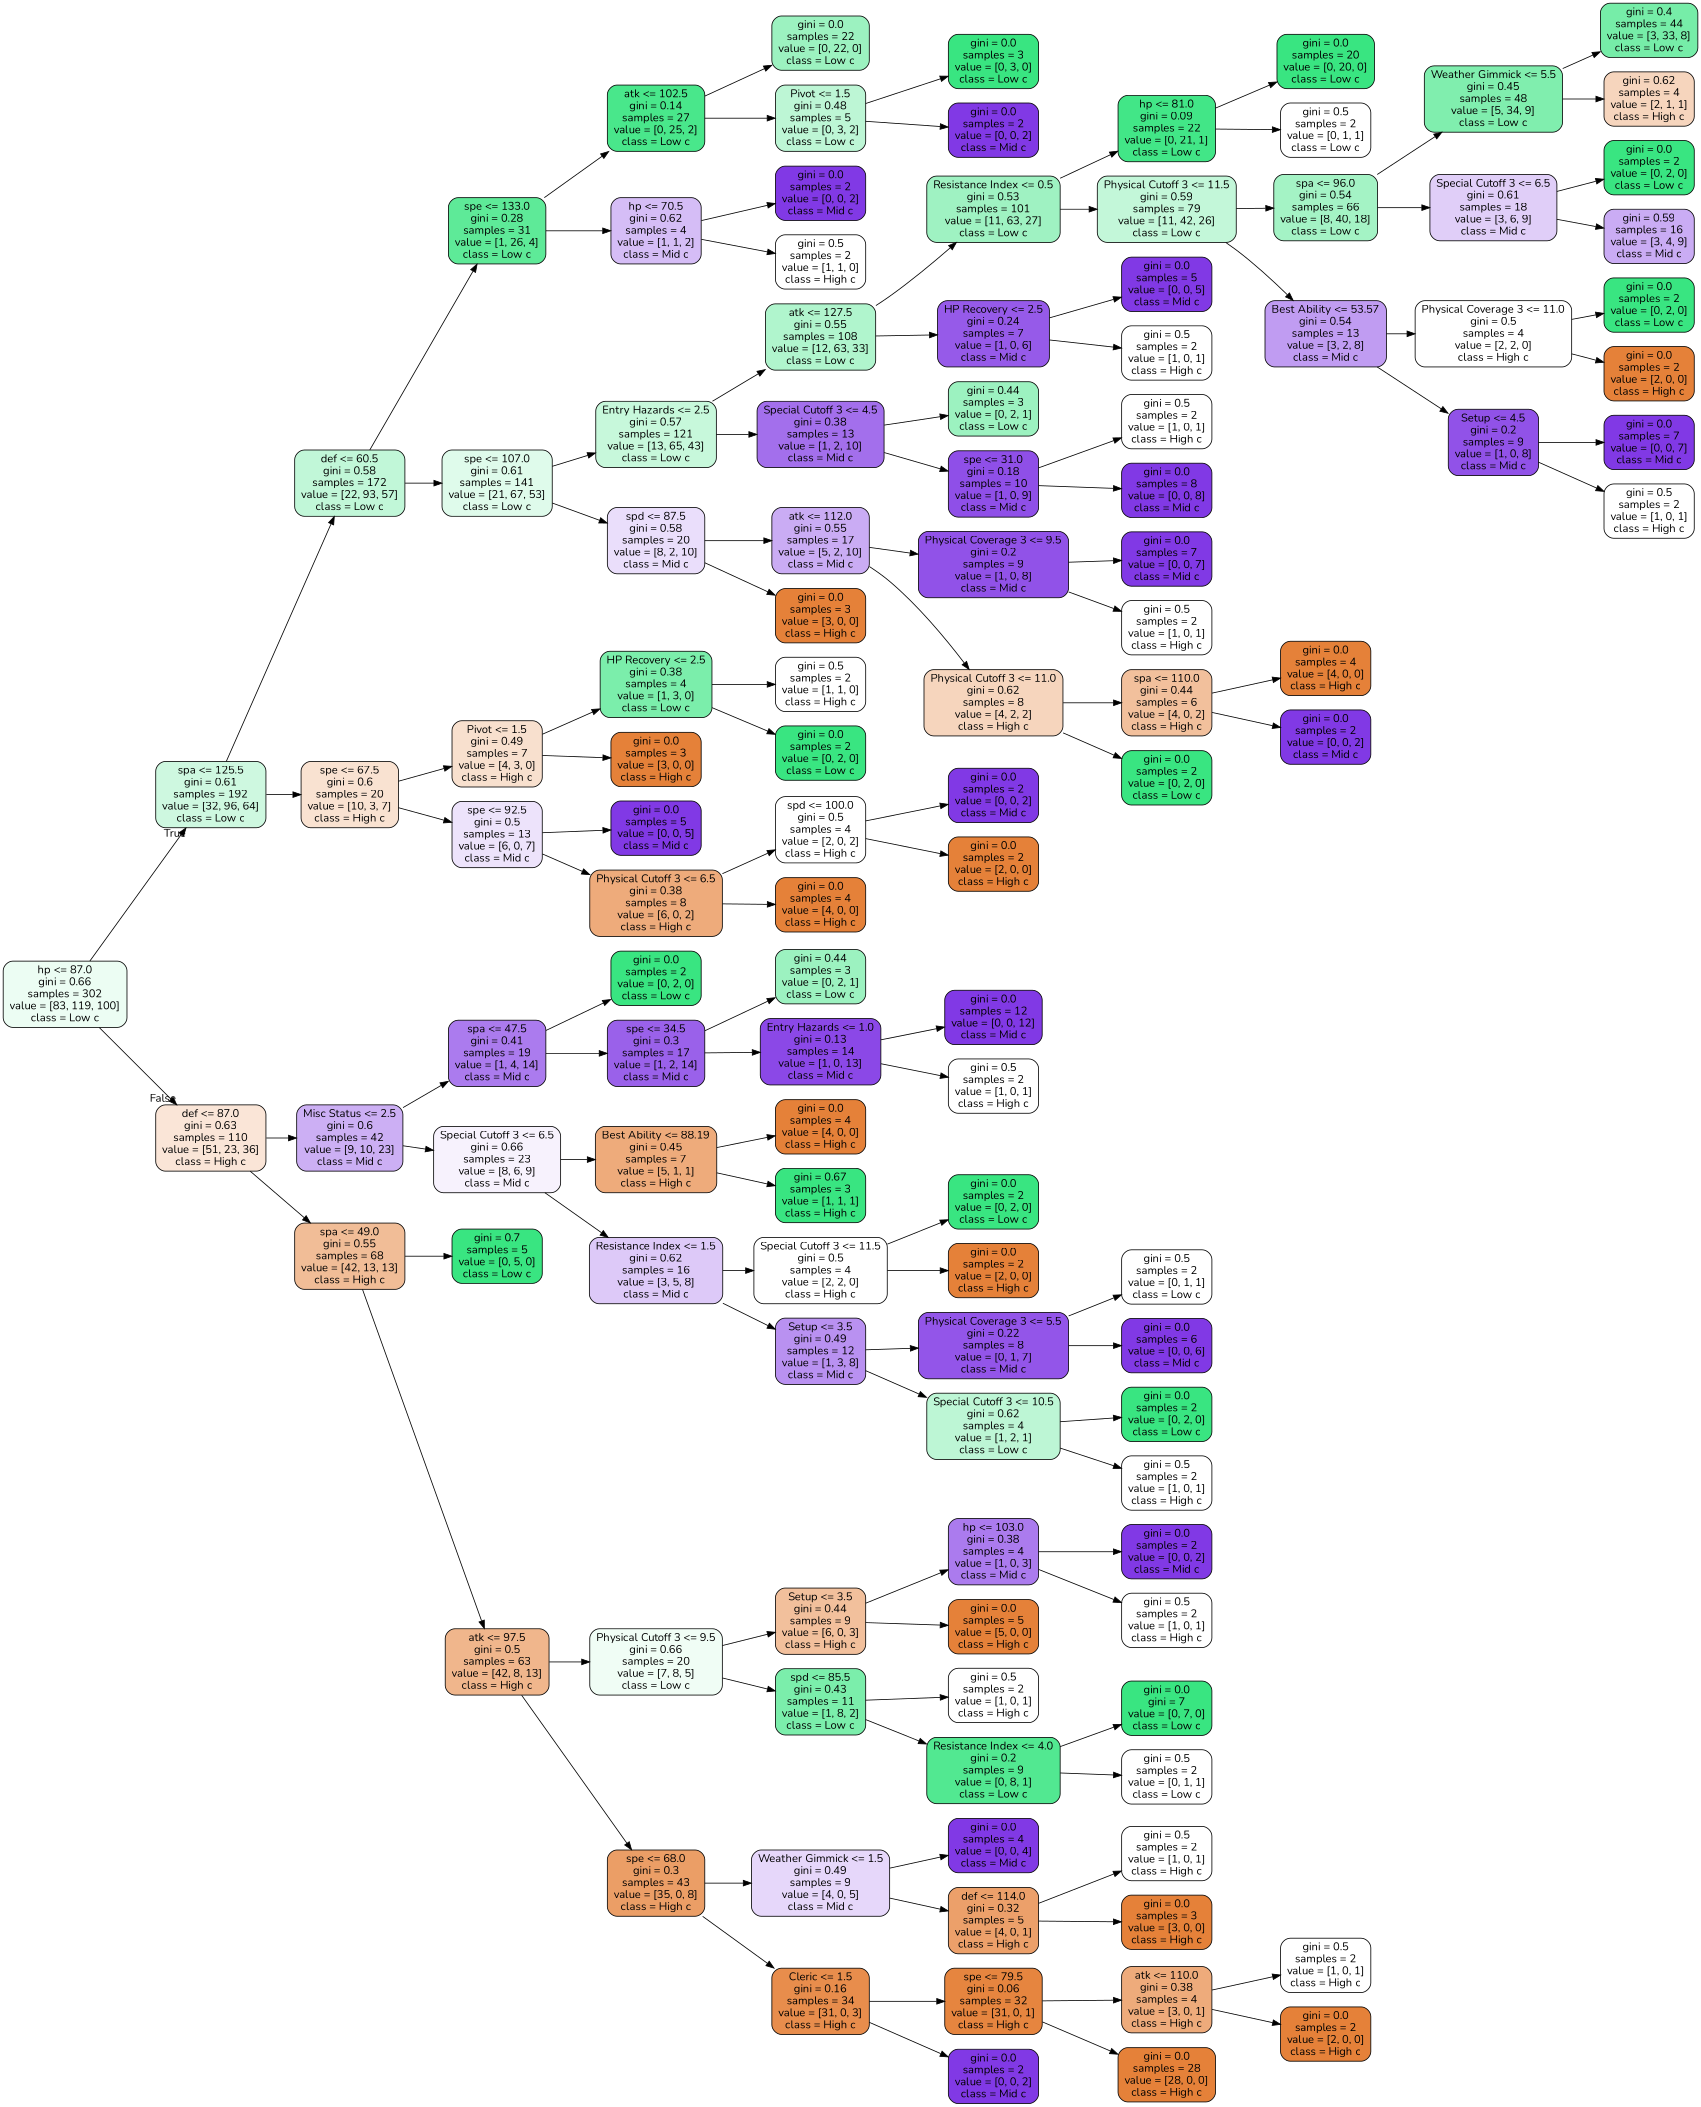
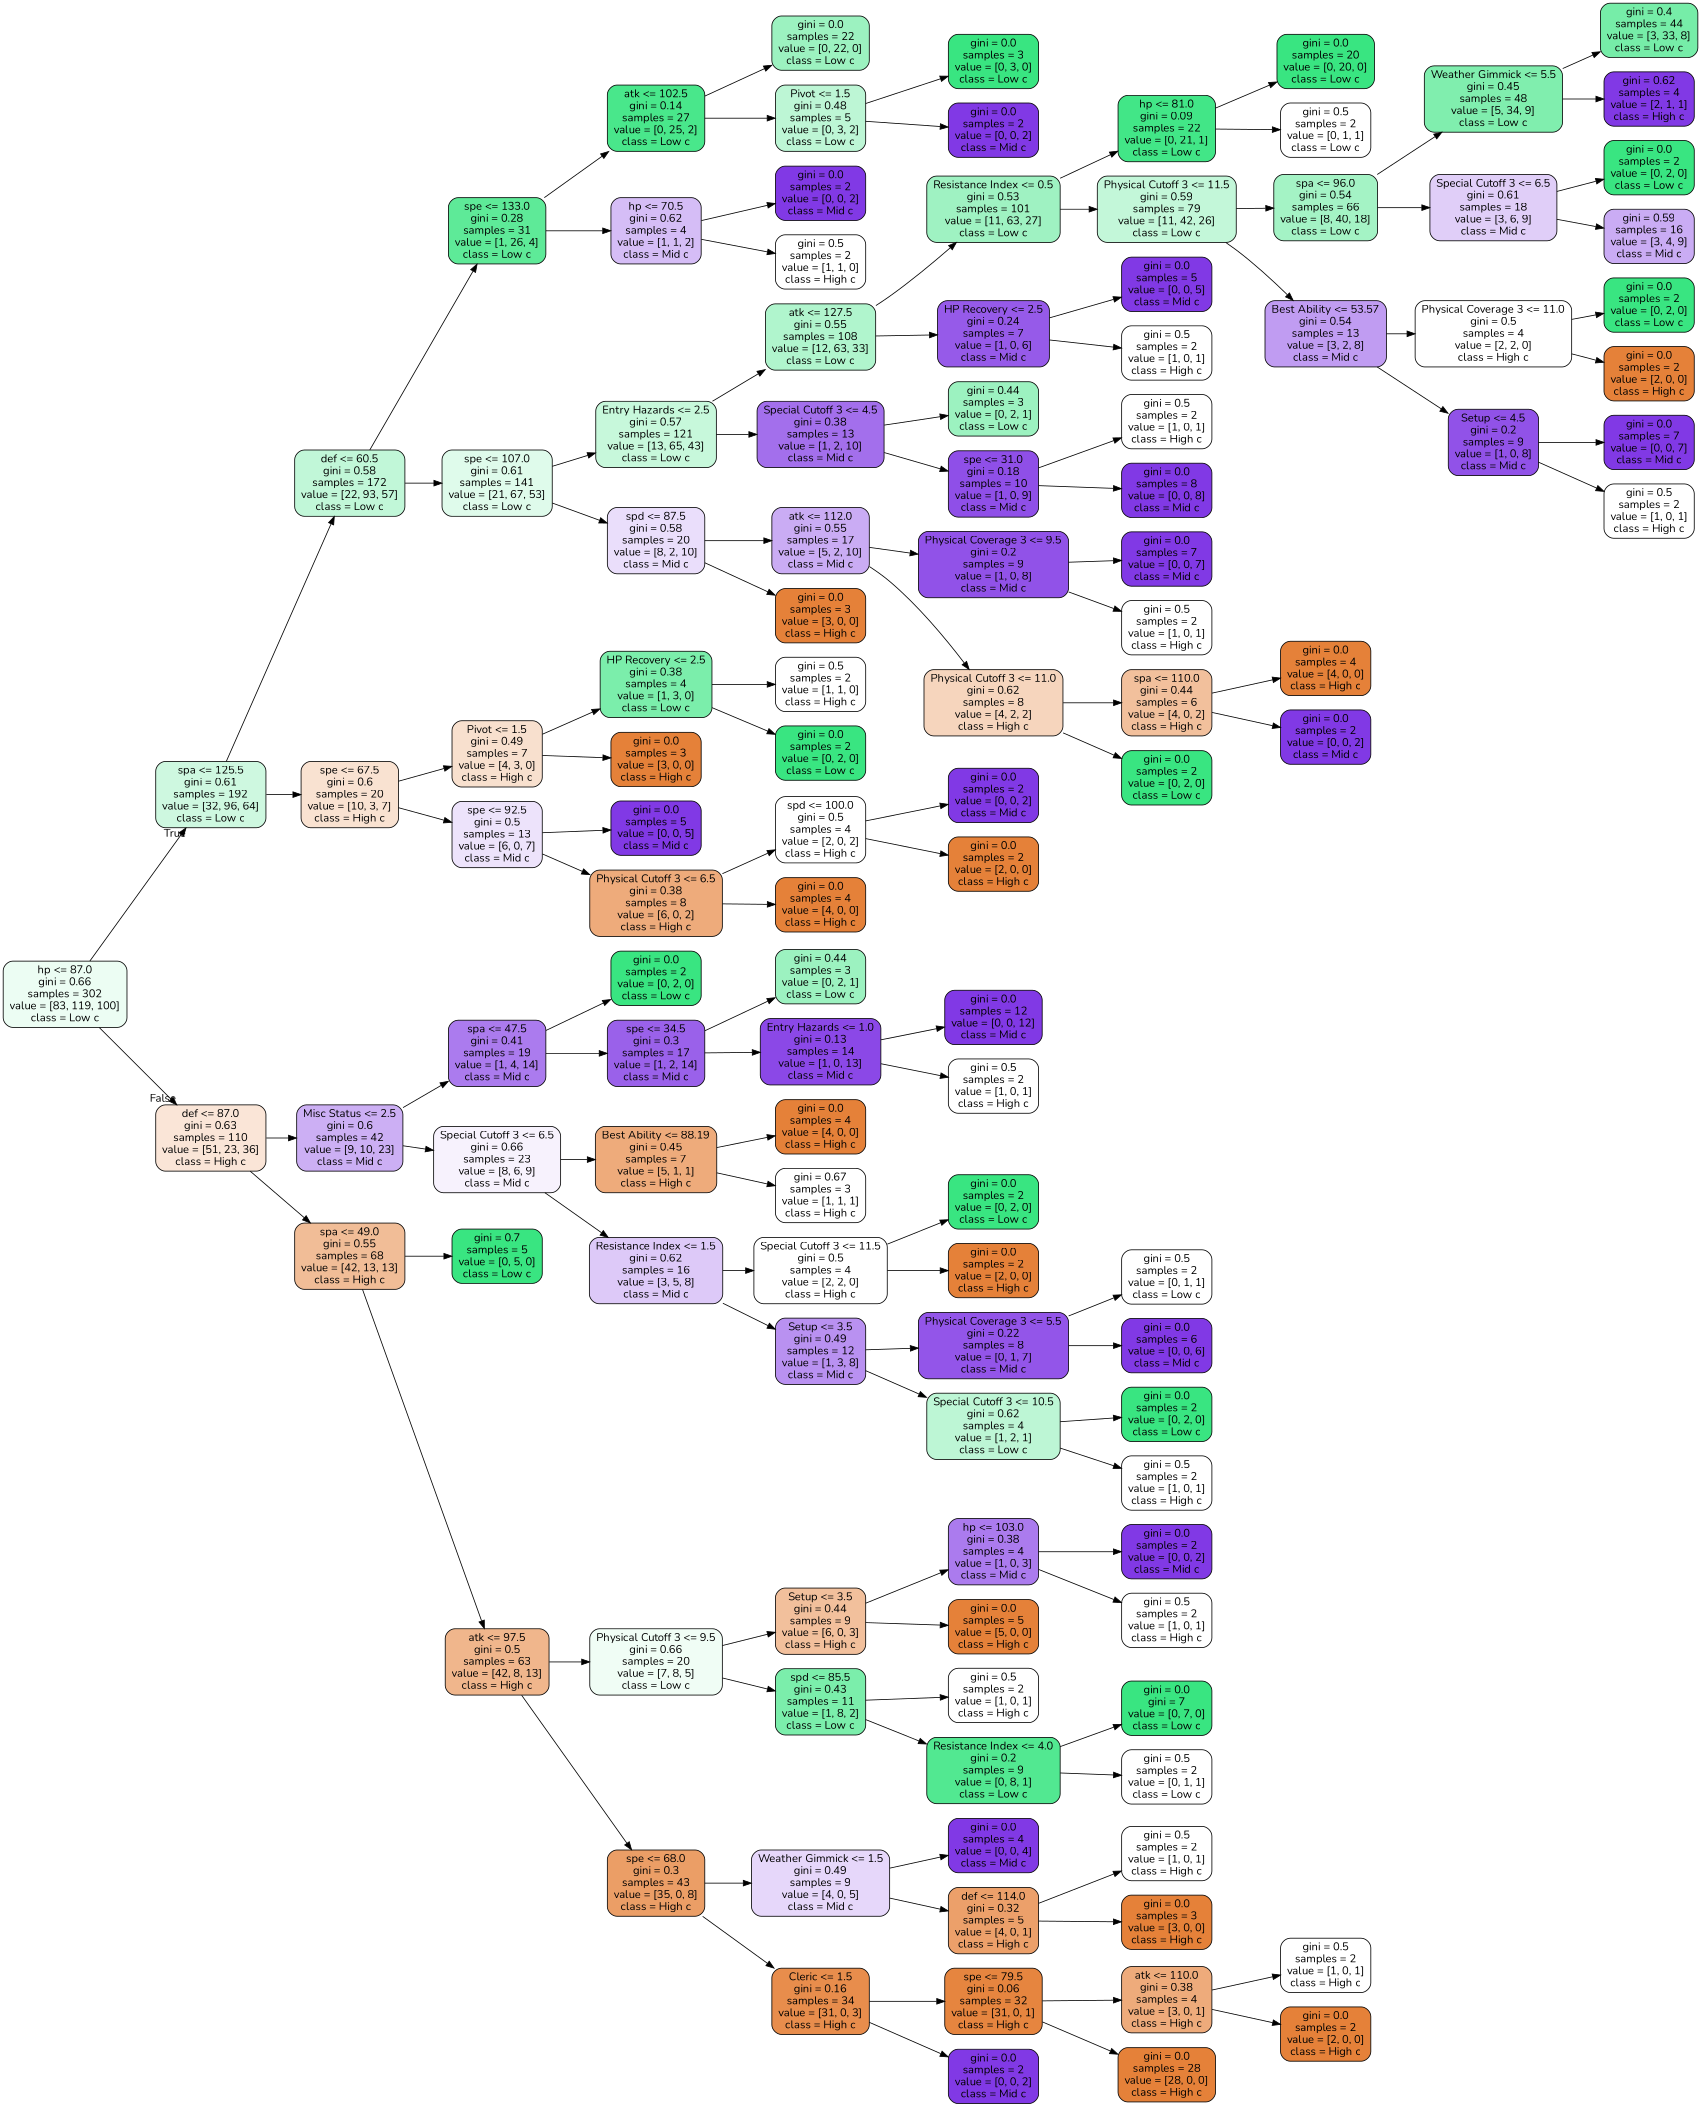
(1649, 99) -> (1649, 99)
(821, 1196) -> (821, 1196)
